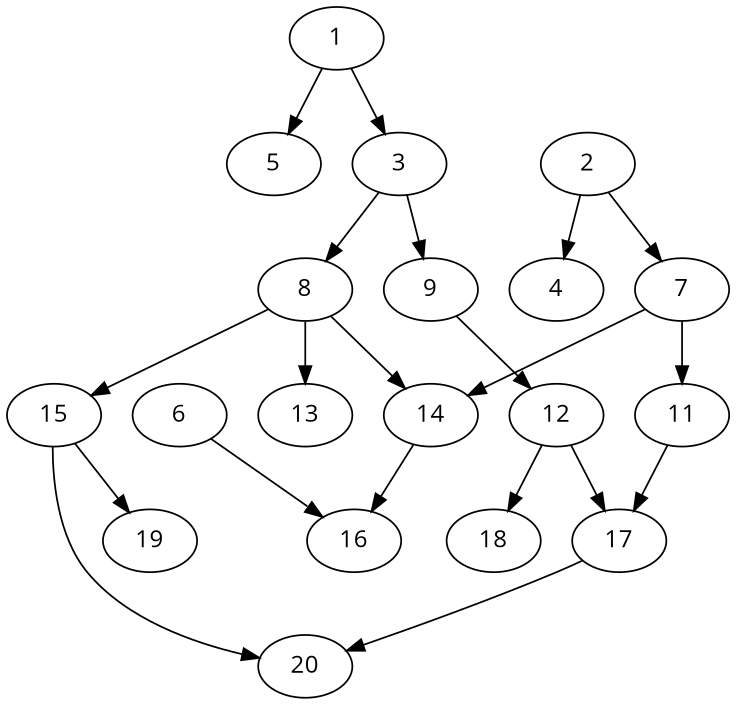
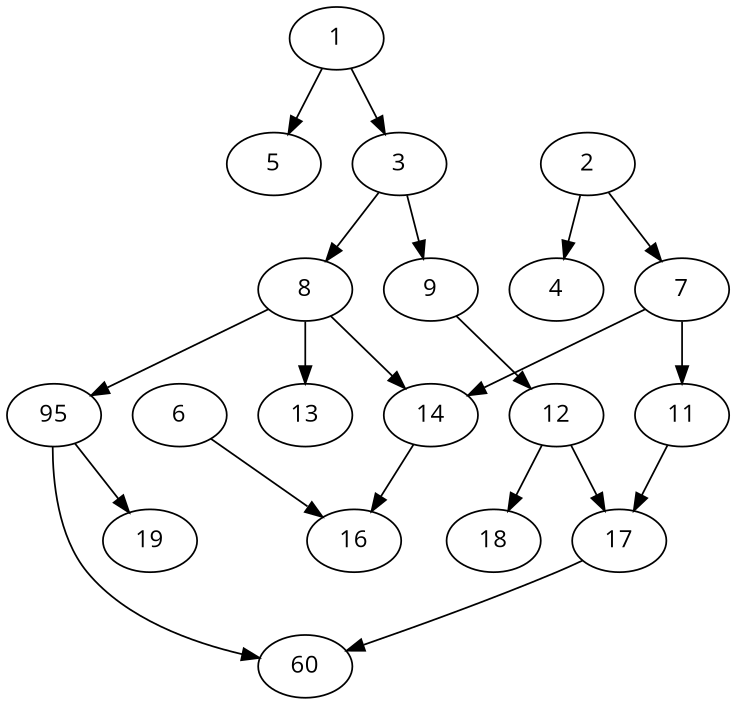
(54, 415) -> (54, 415)
(305, 666) -> (305, 666)
